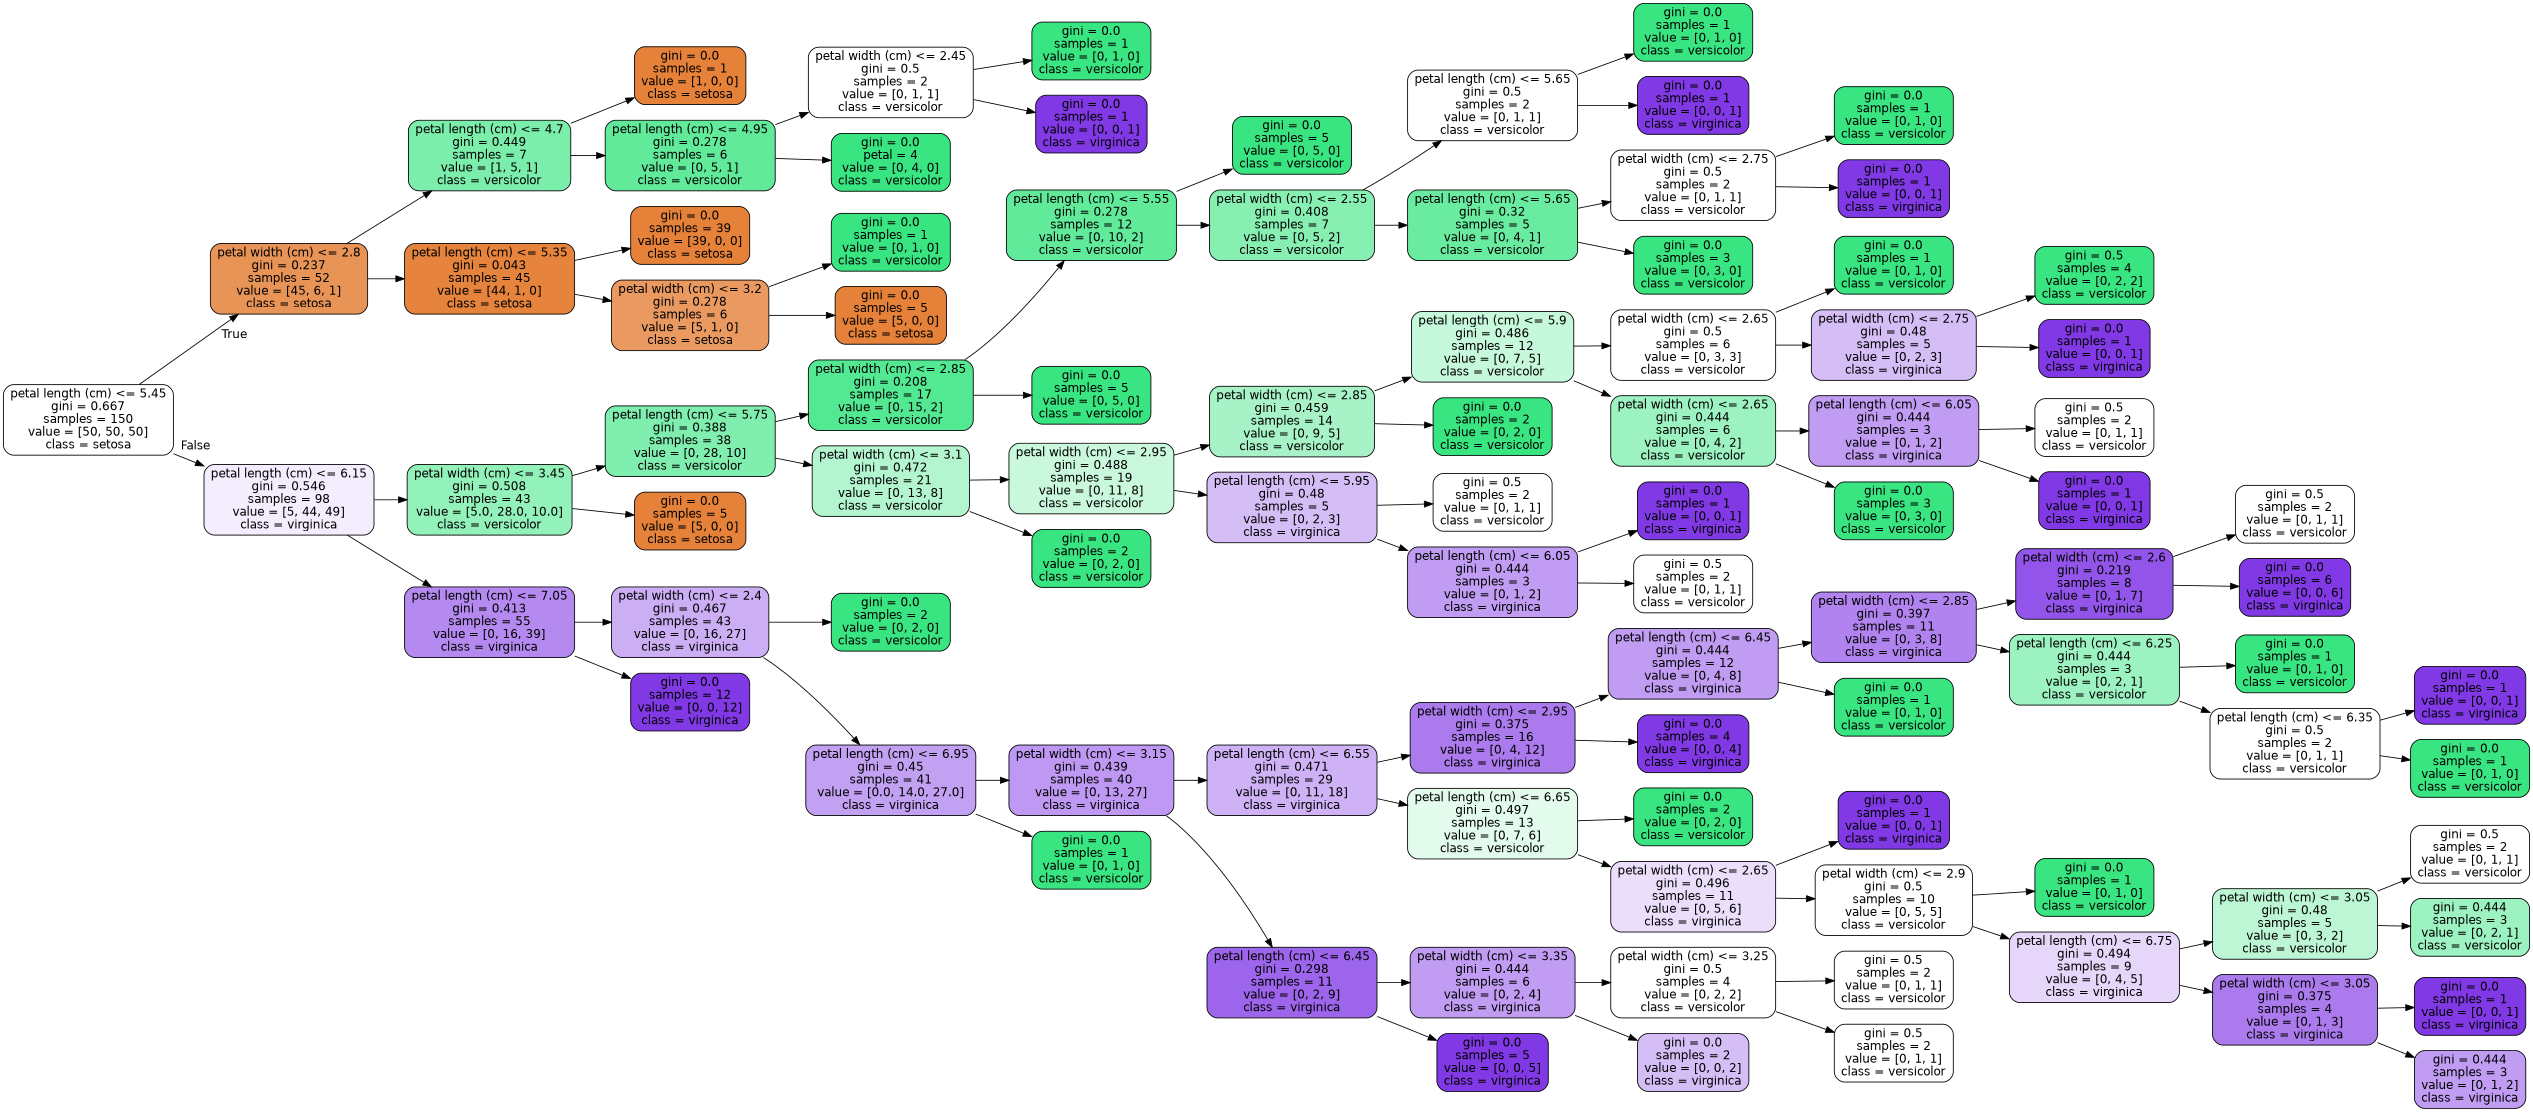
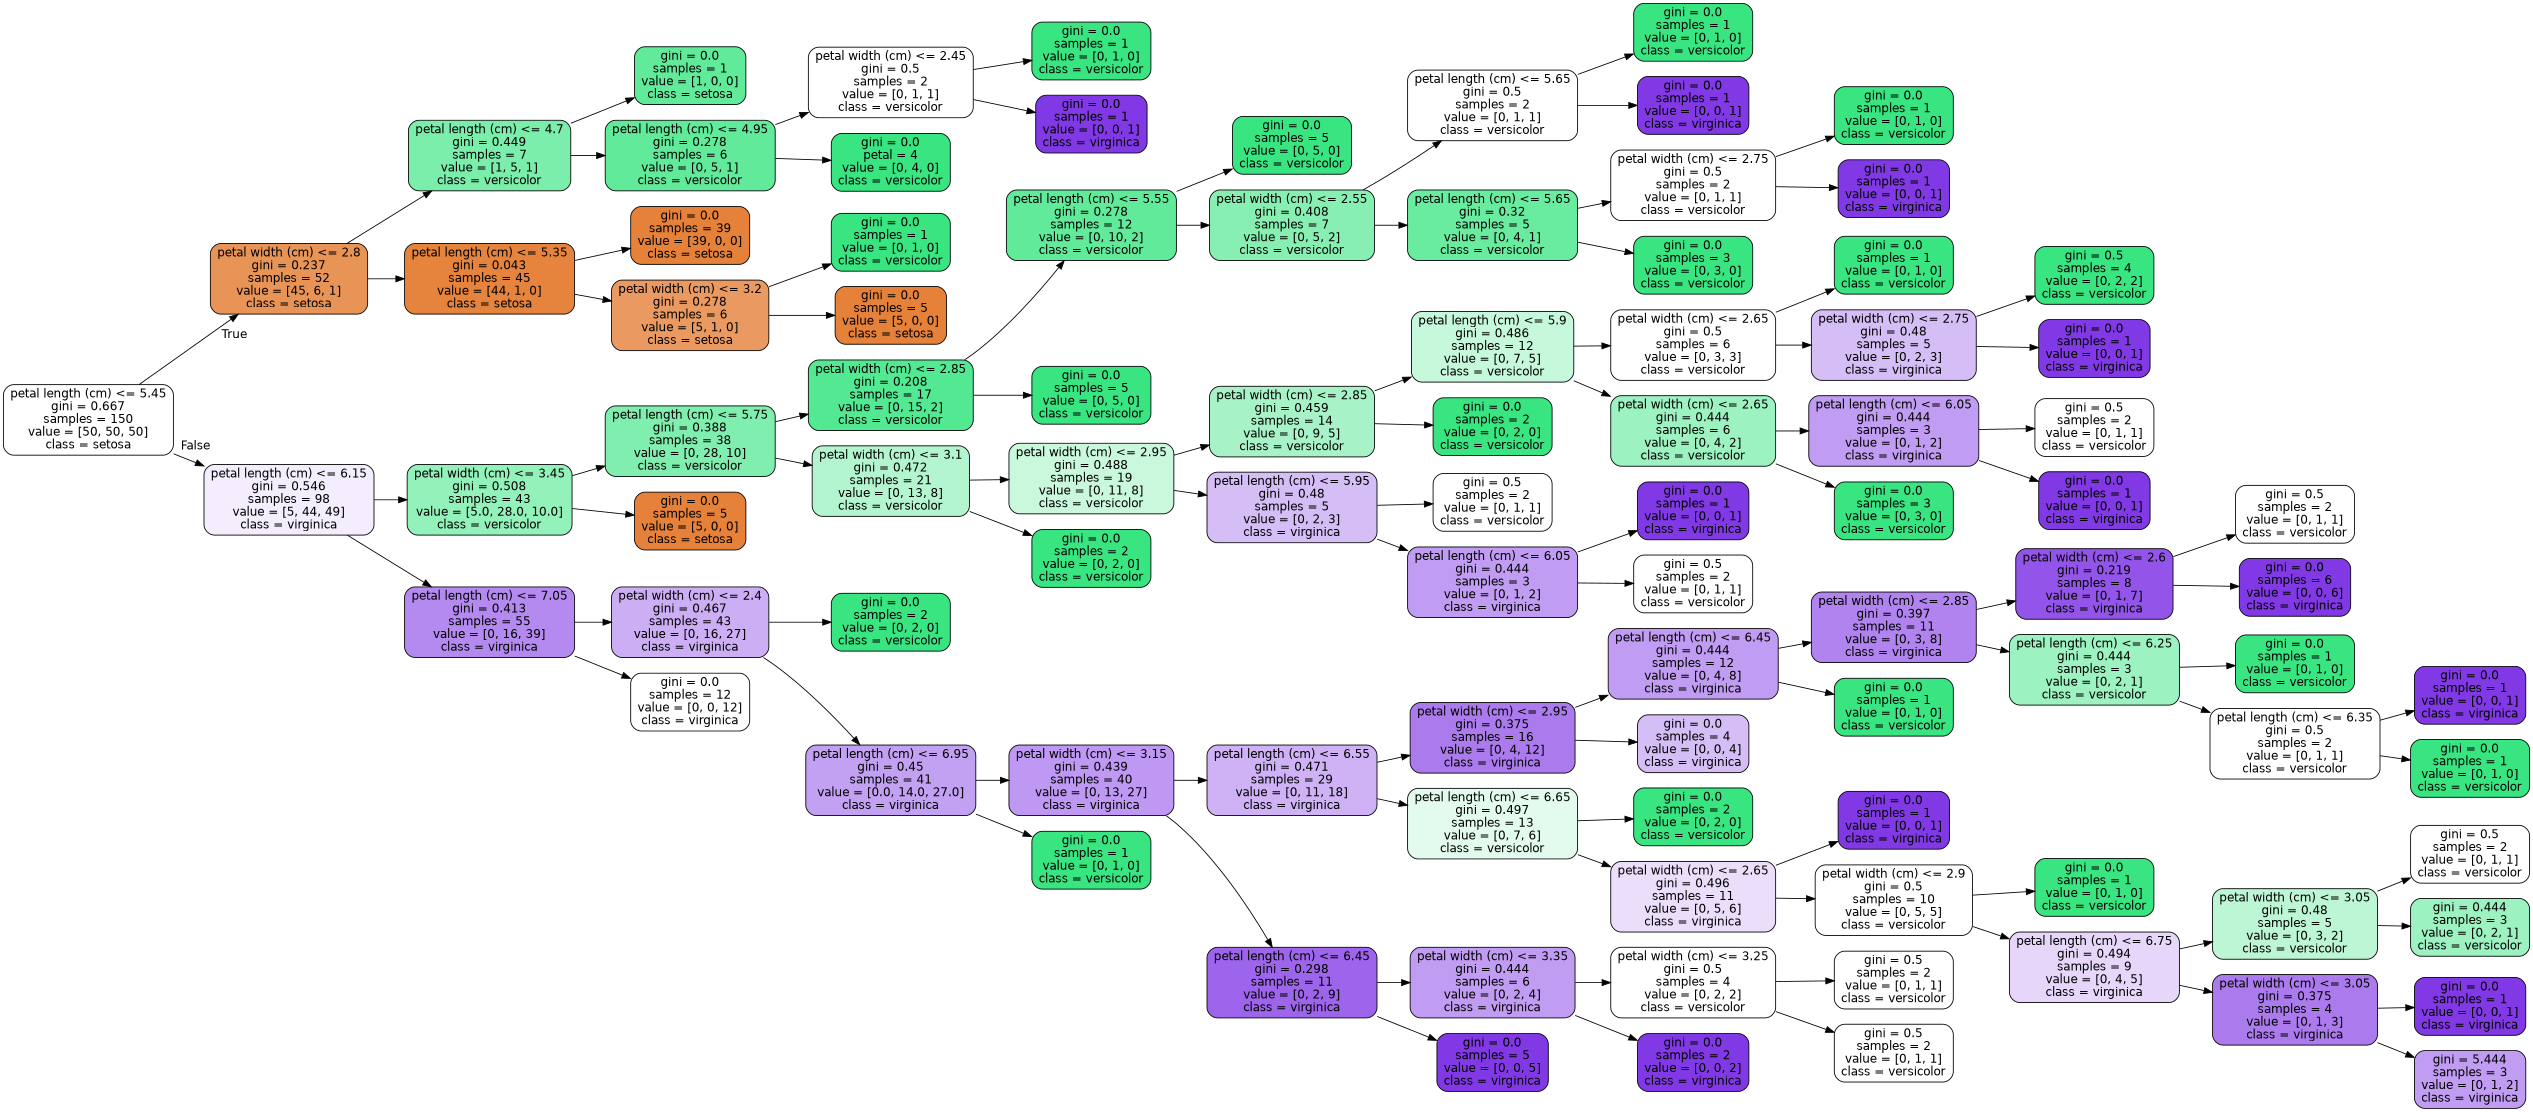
(690, 76) -> (690, 76)
(690, 702) -> (690, 702)
(1693, 744) -> (1693, 744)
(1693, 1062) -> (1693, 1062)
(2470, 1080) -> (2470, 1080)
